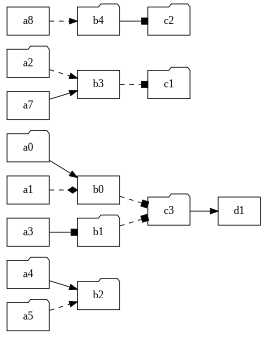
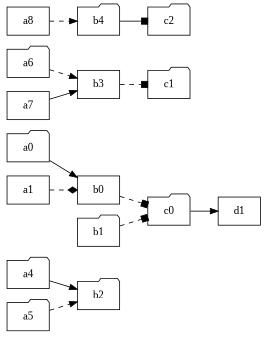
(28, 63) -> (28, 63)
(169, 211) -> (169, 211)
(28, 232) -> none
